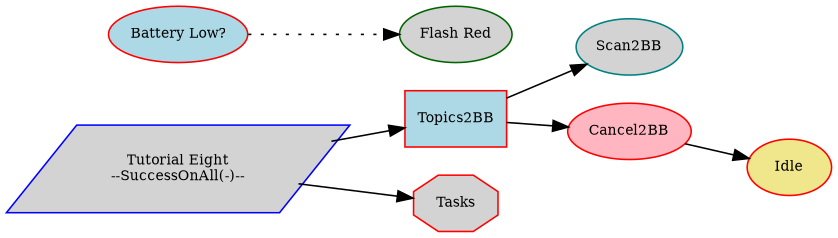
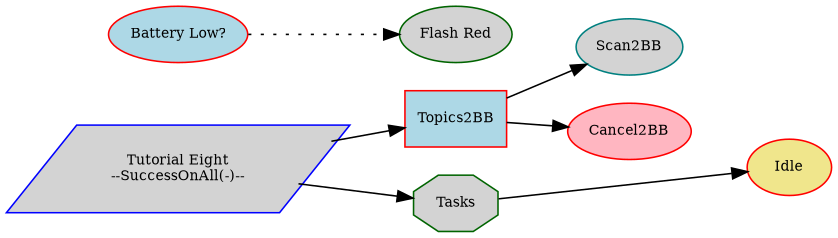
(709, 149) -> (615, 186)
(456, 203) -> (456, 203)
